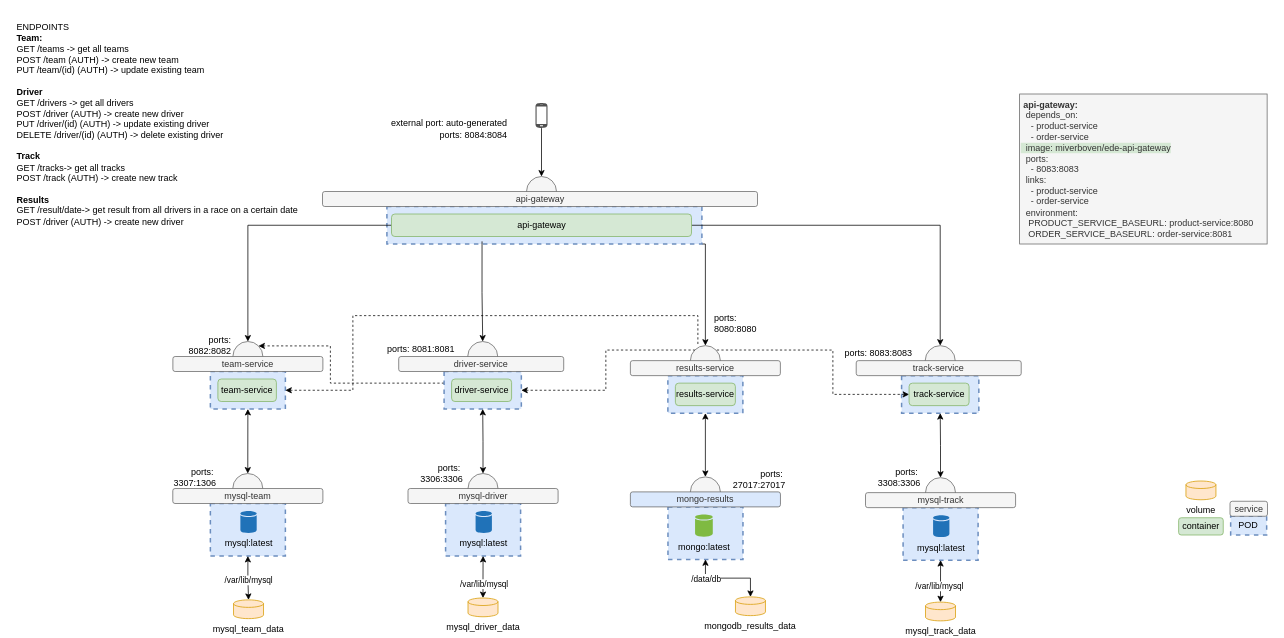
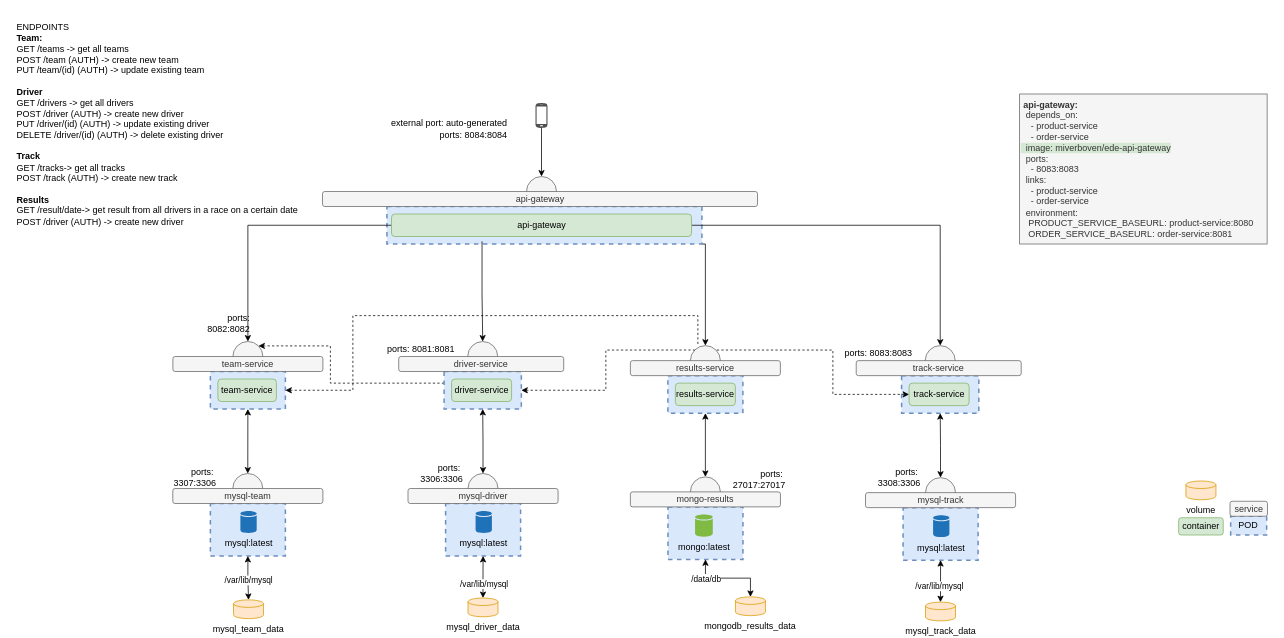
(754, 323) -> none
(192, 345) -> (211, 323)
(195, 477) -> (195, 477)
(705, 499) -> (705, 499)
